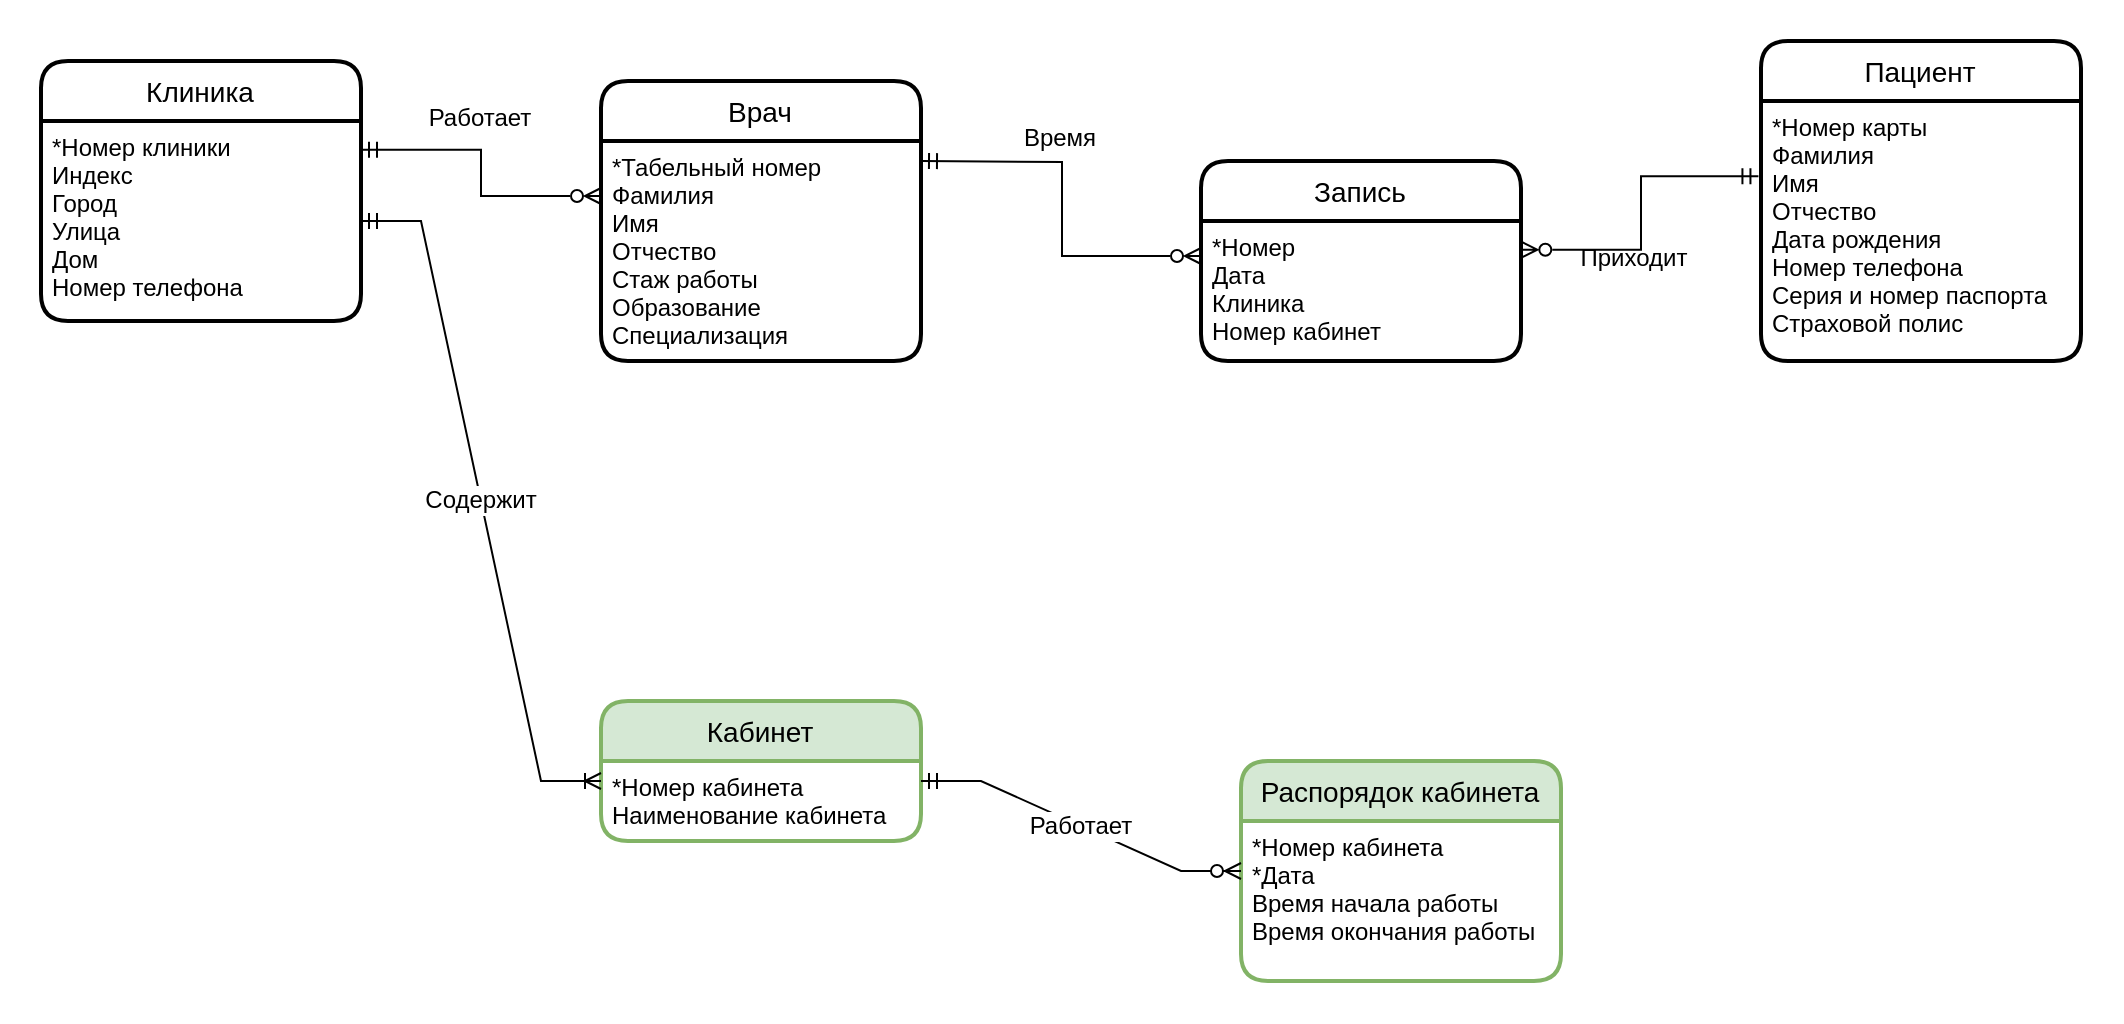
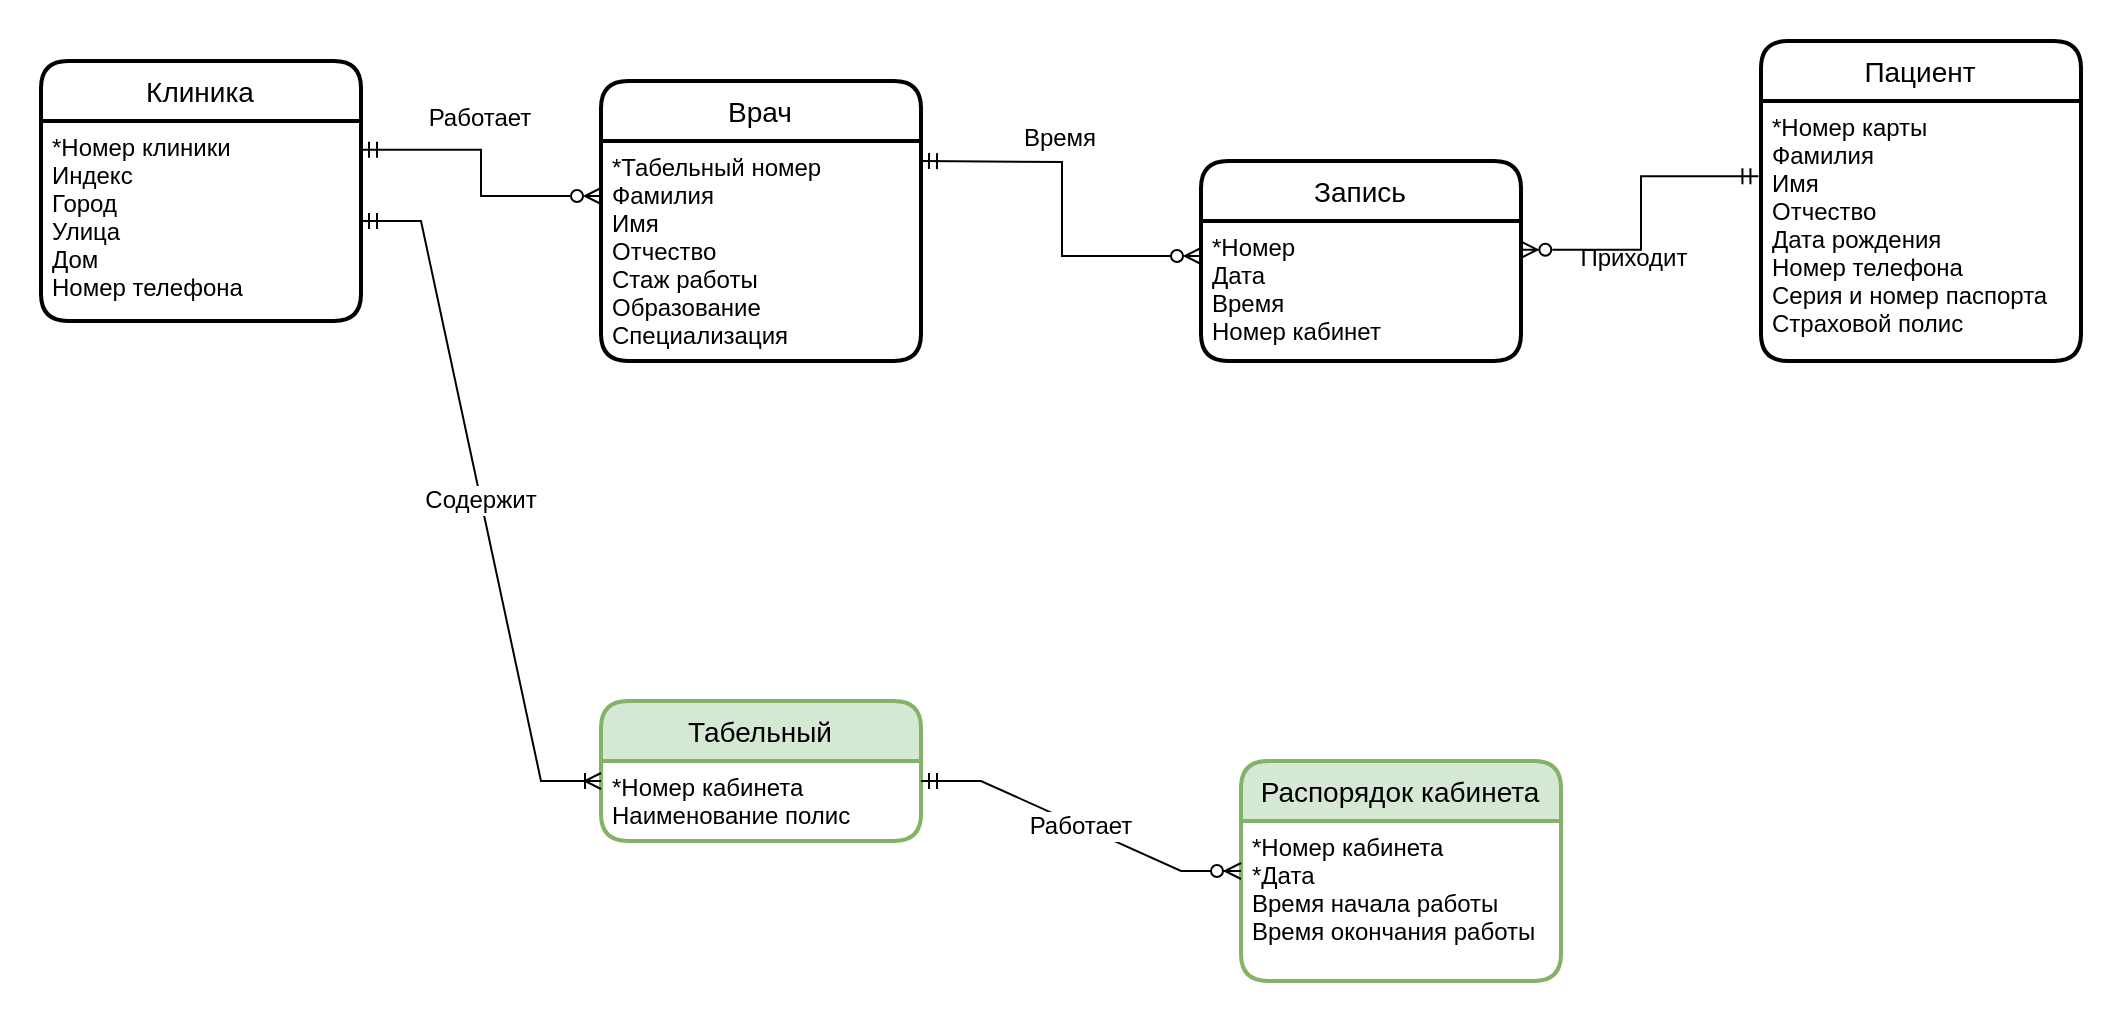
(1252, 248) -> (1252, 248)
(760, 733) -> (760, 733)
(710, 788) -> (710, 788)
